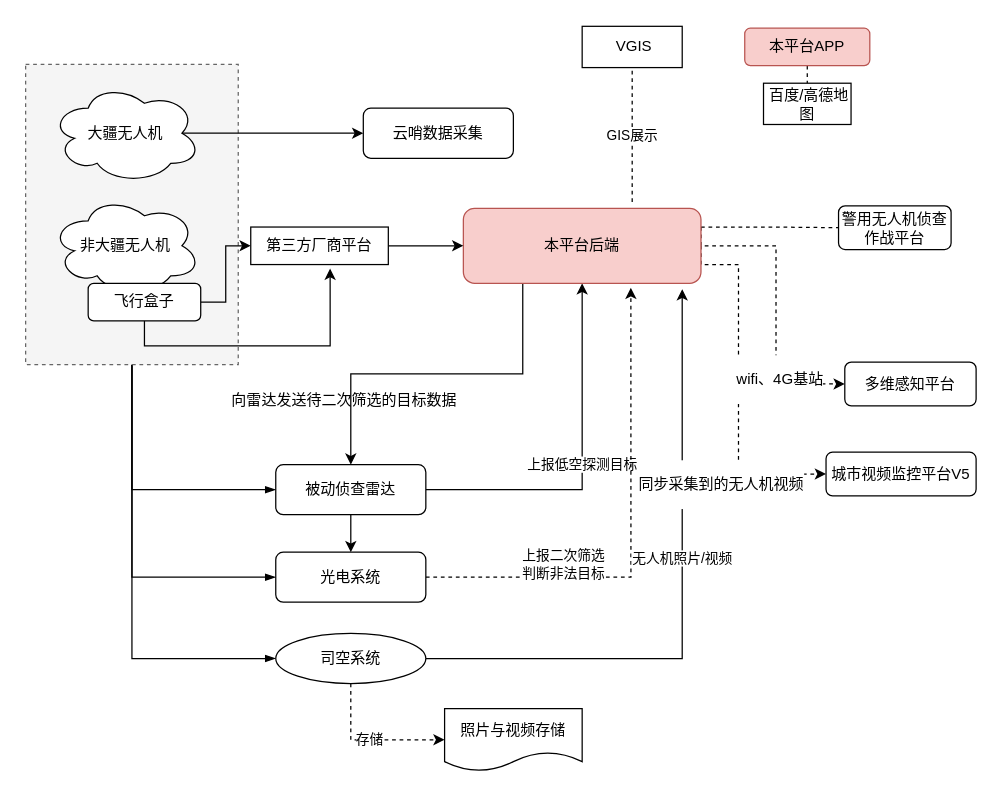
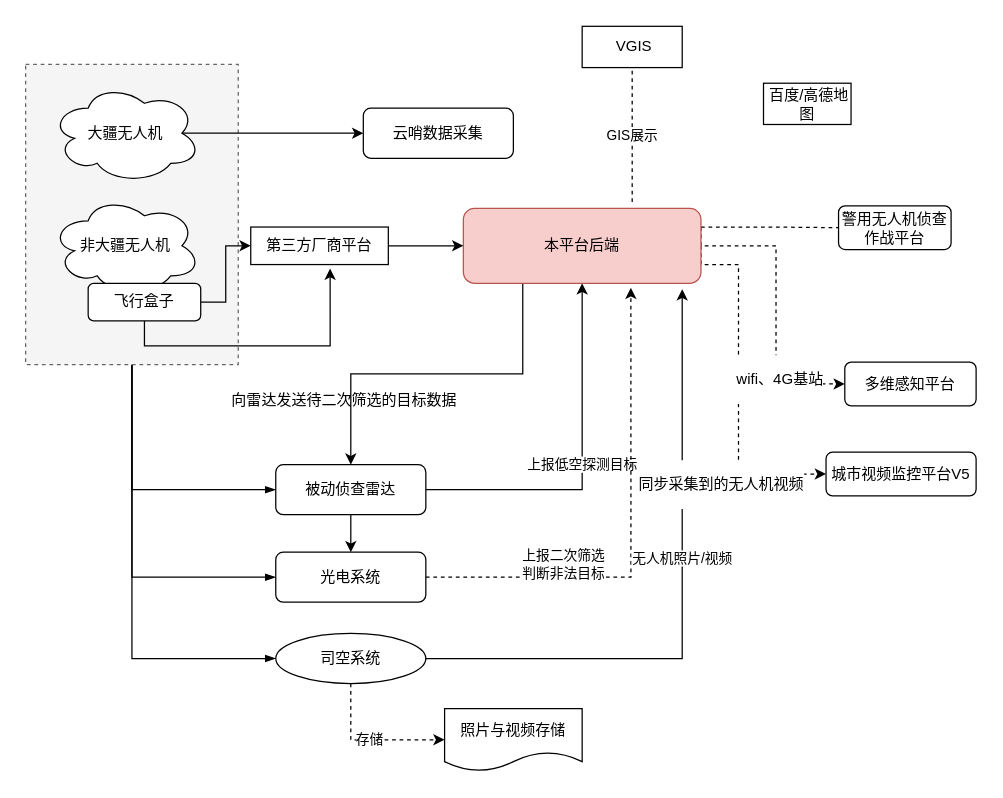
(807, 47) -> none
(807, 74) -> none
